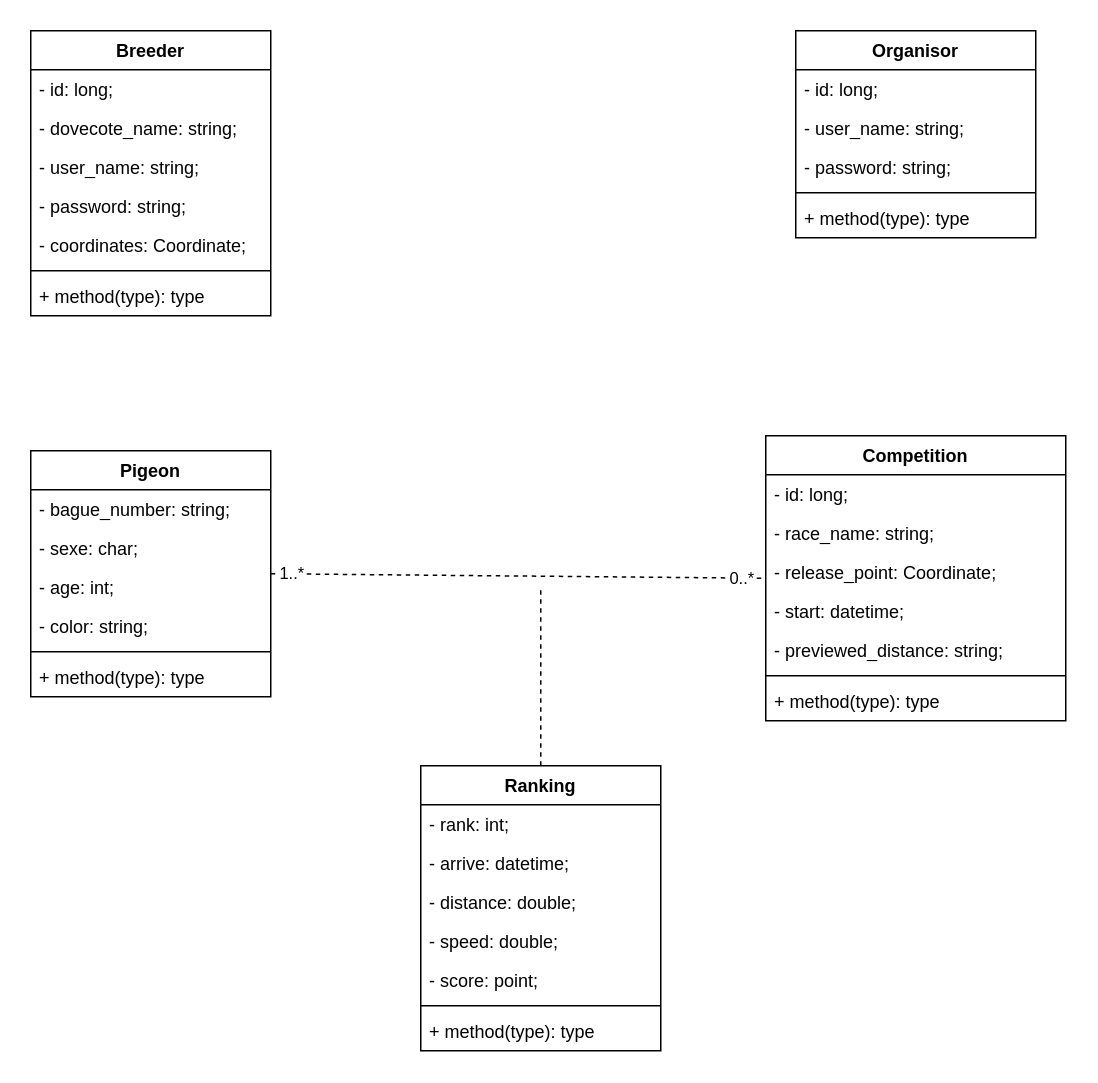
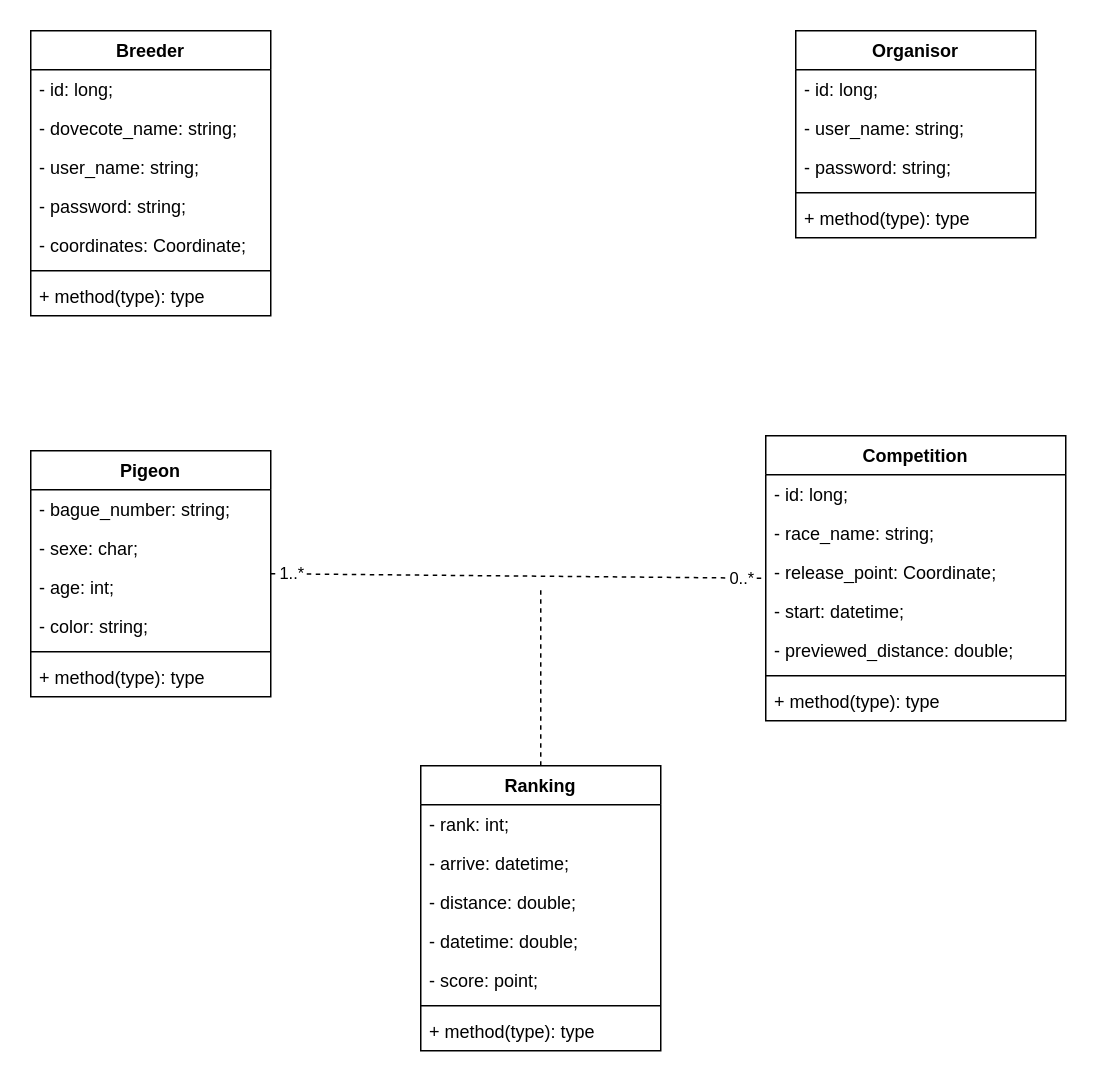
(905, 652) -> (905, 652)
(499, 943) -> (511, 943)
